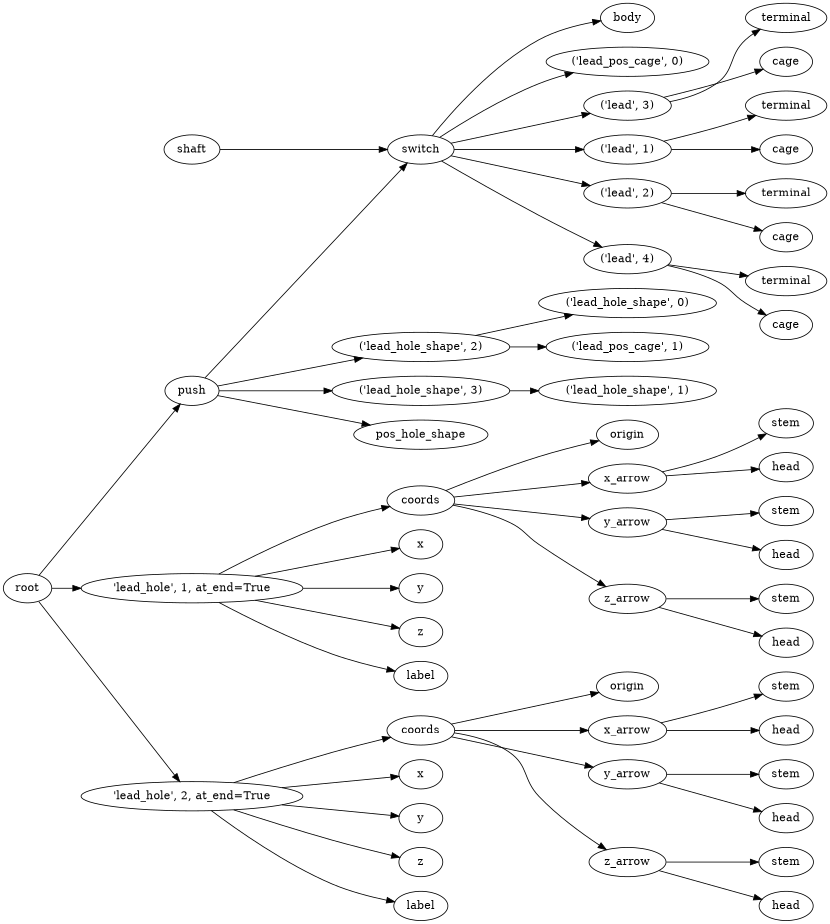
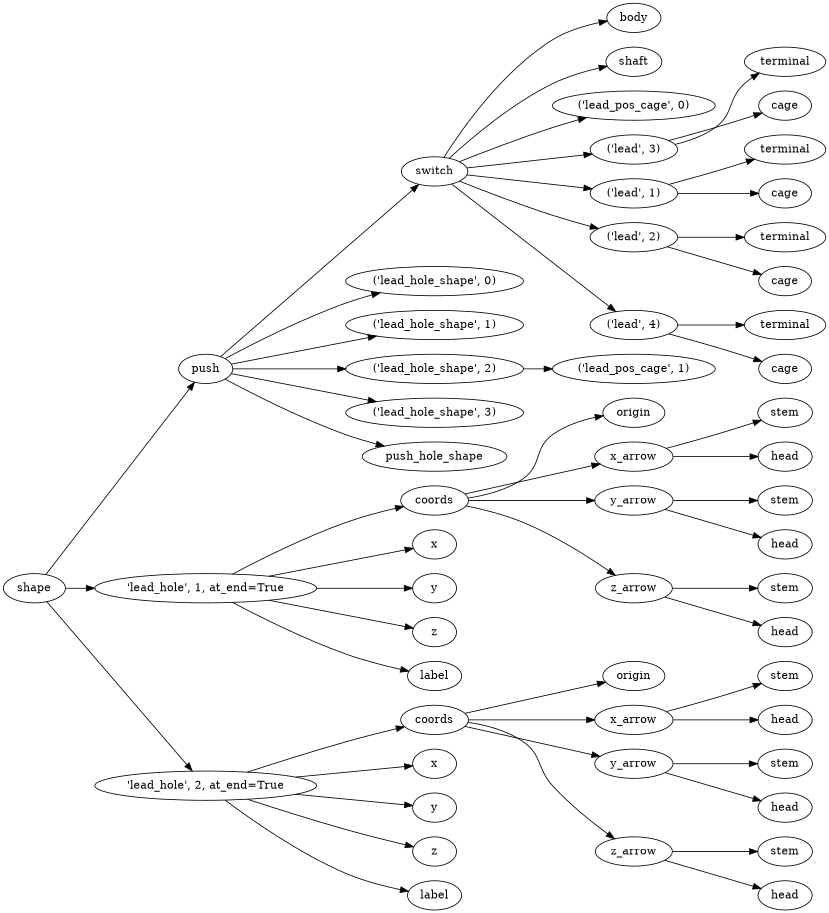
(300, 150) -> (519, 103)
(520, 326) -> (297, 323)
(520, 391) -> (300, 351)
(421, 435) -> (435, 457)
(28, 588) -> (34, 588)
